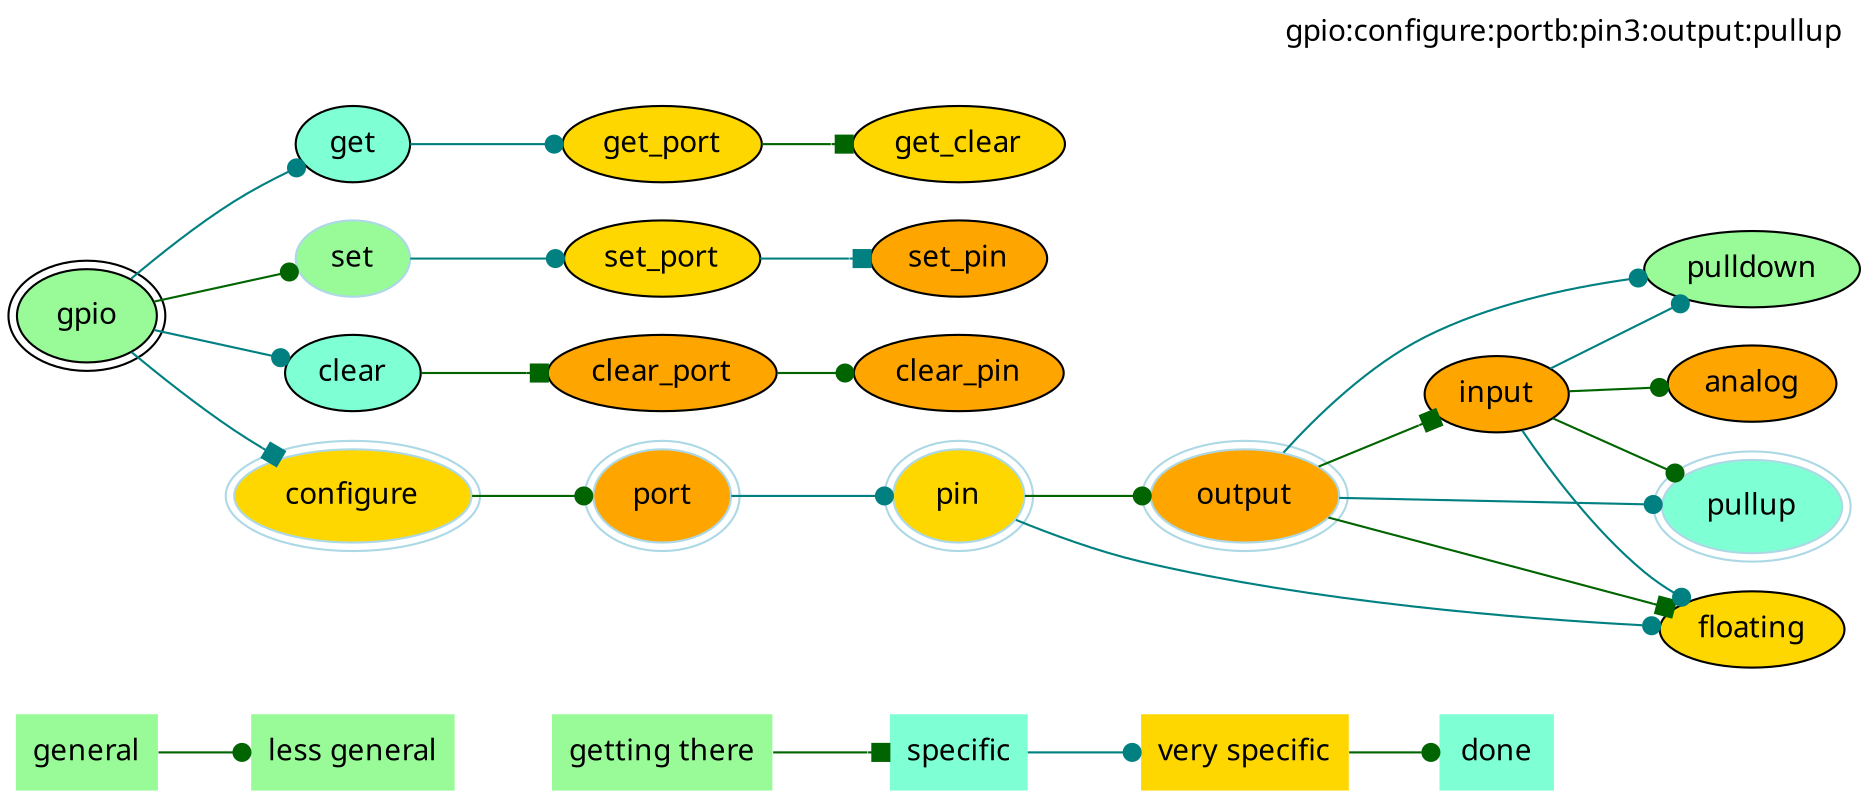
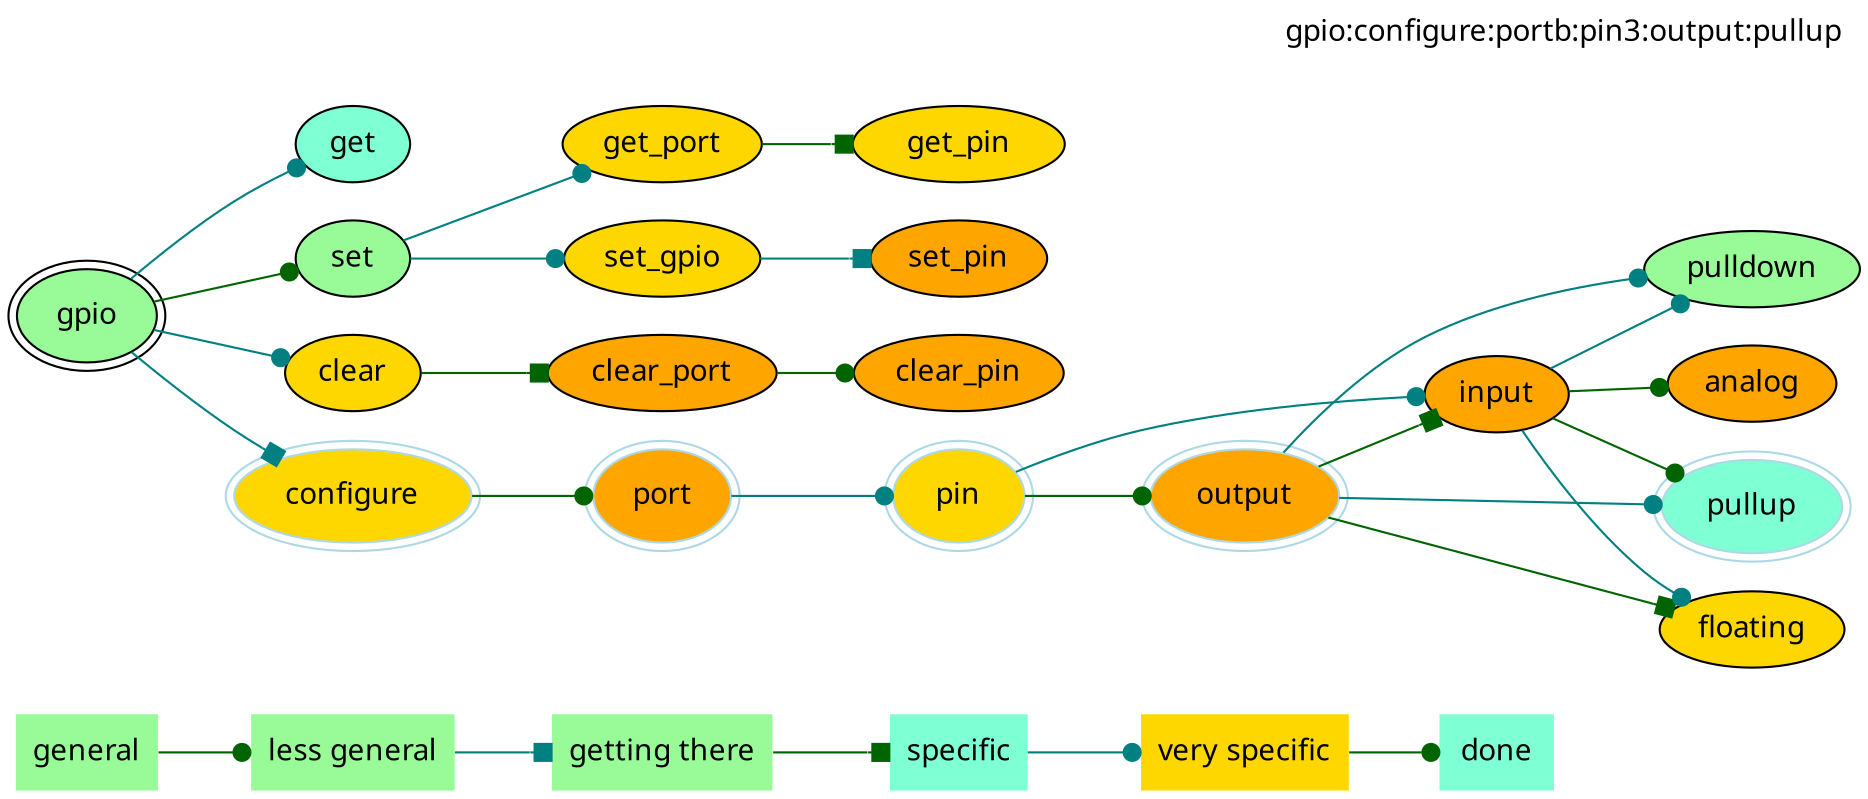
(478, 144) -> (489, 208)
(959, 144) -> (959, 144)
(353, 259) -> (353, 259)
(662, 259) -> (662, 259)
(353, 373) -> (353, 373)
(1325, 595) -> (1208, 417)
none -> (492, 752)
